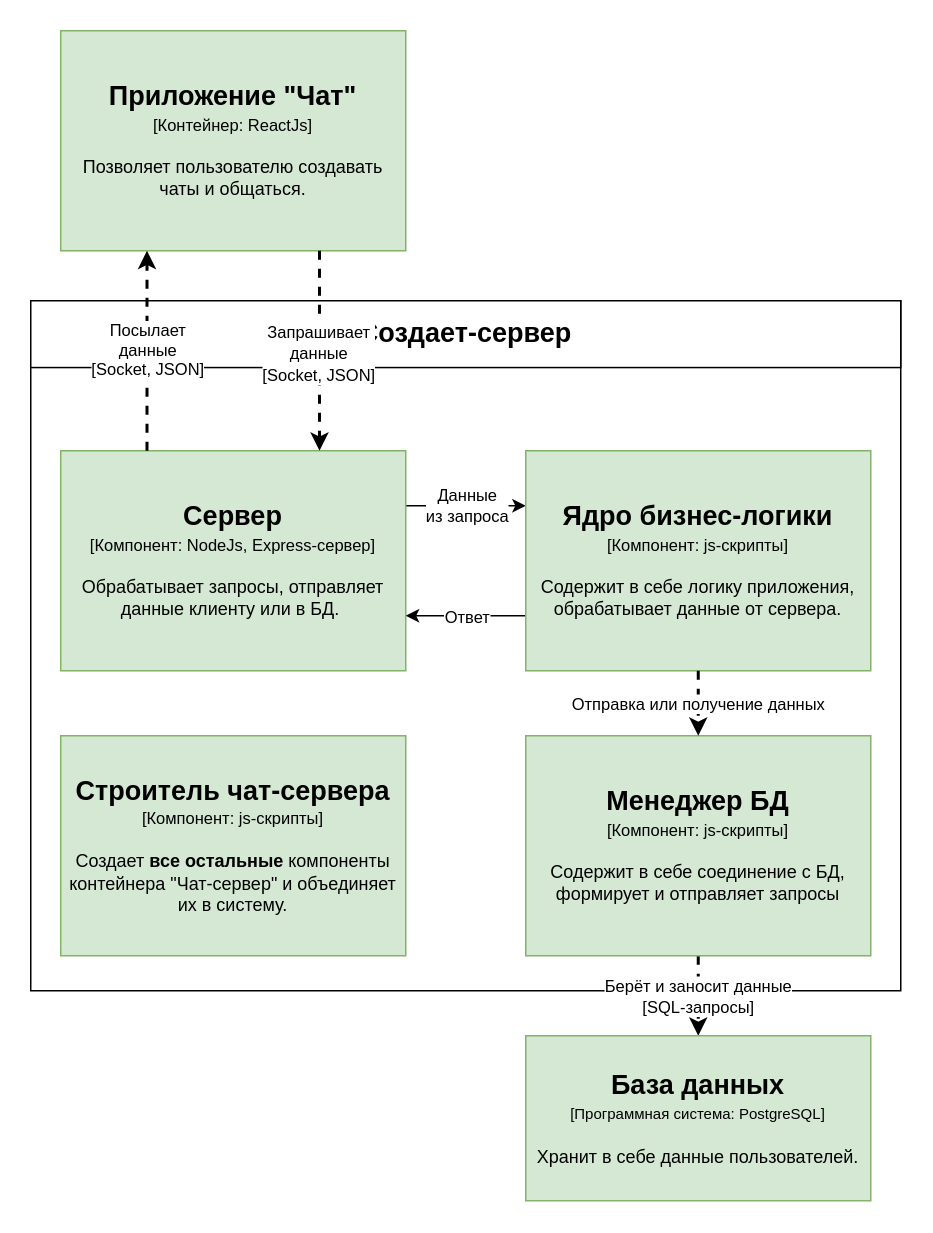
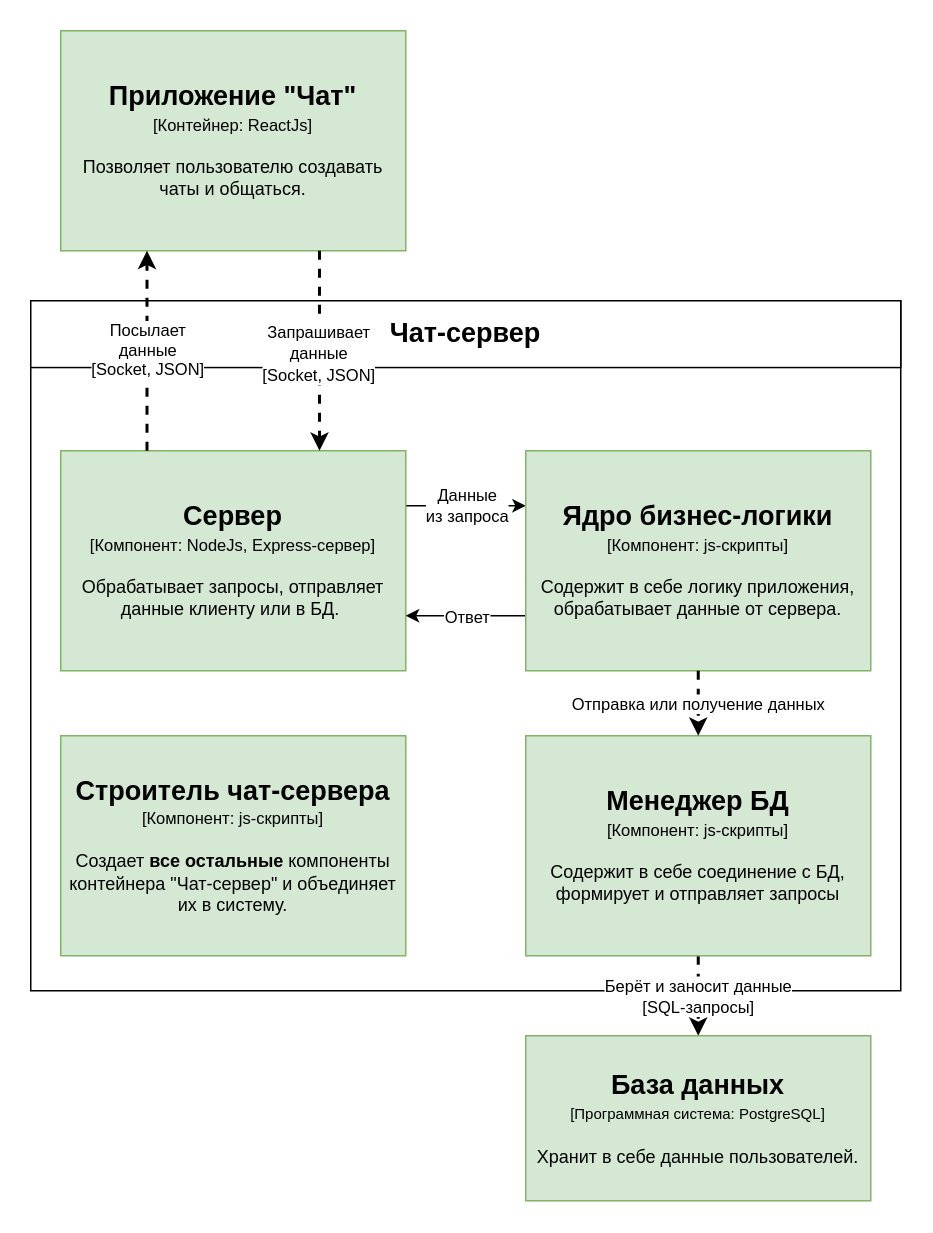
(466, 334) -> (466, 334)
